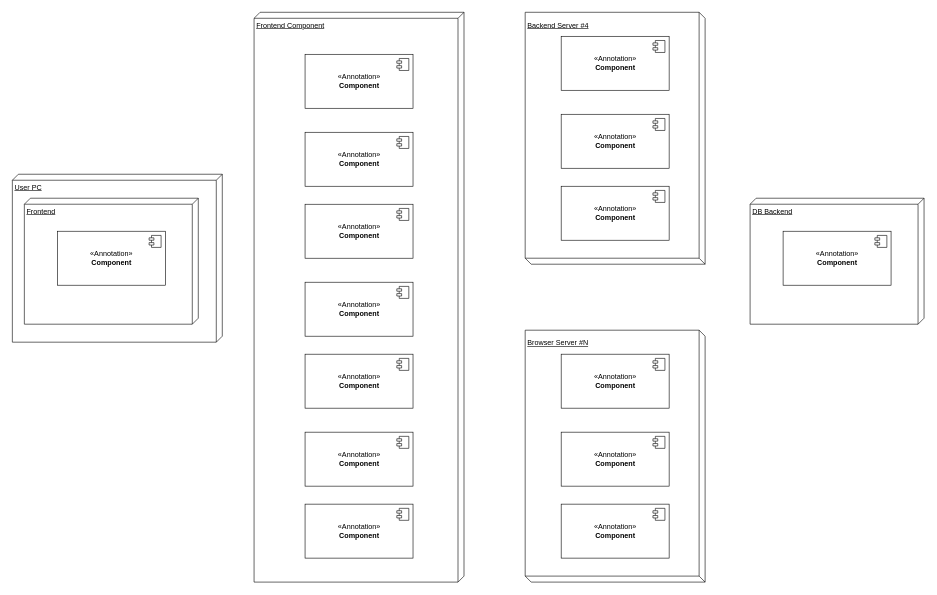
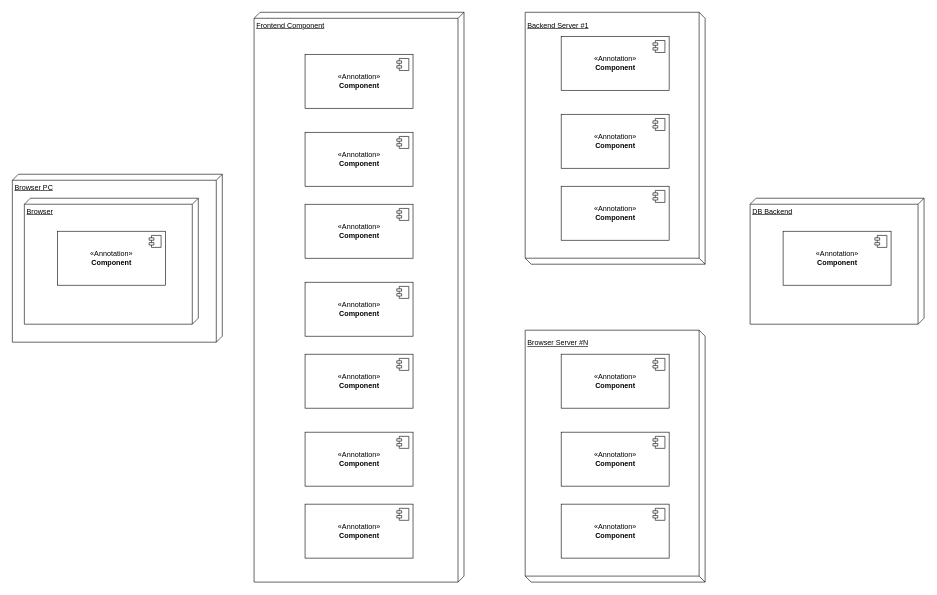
(560, 26) -> (560, 26)
(28, 188) -> (34, 188)
(43, 212) -> (41, 212)
